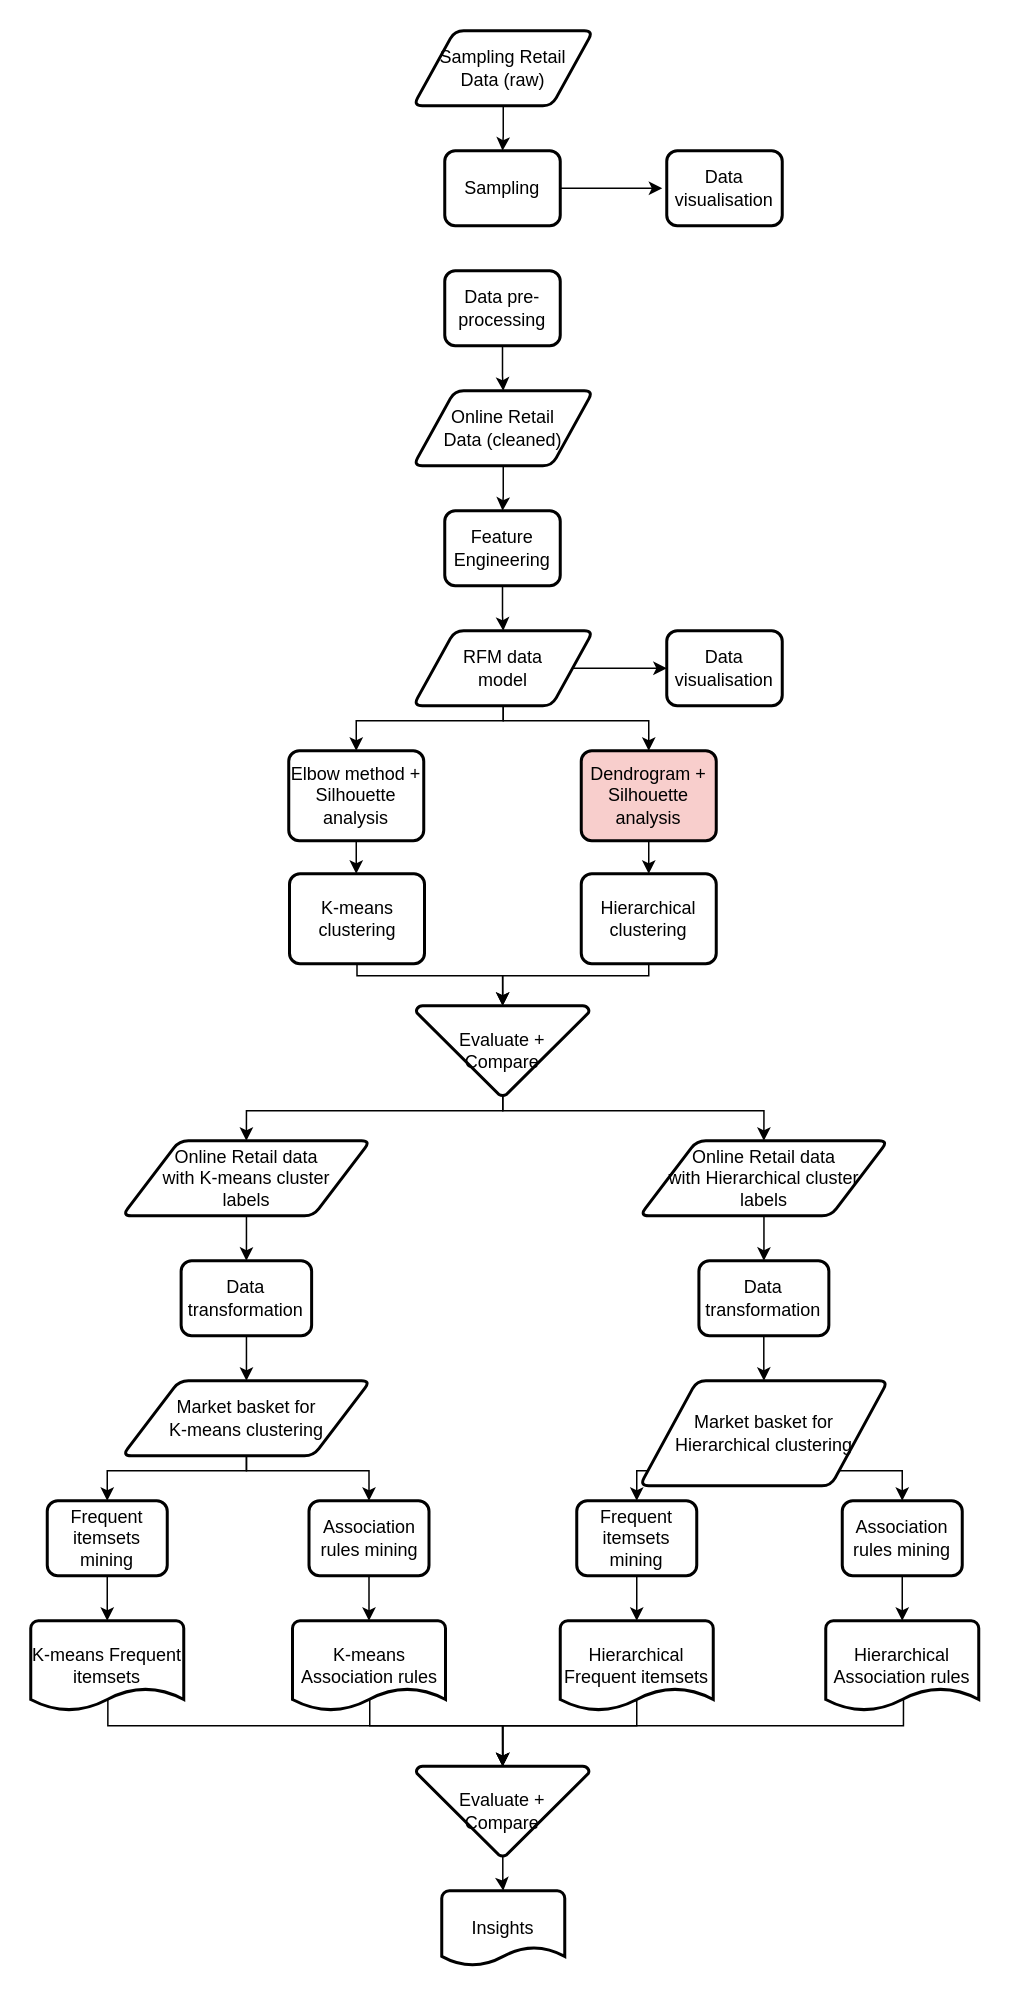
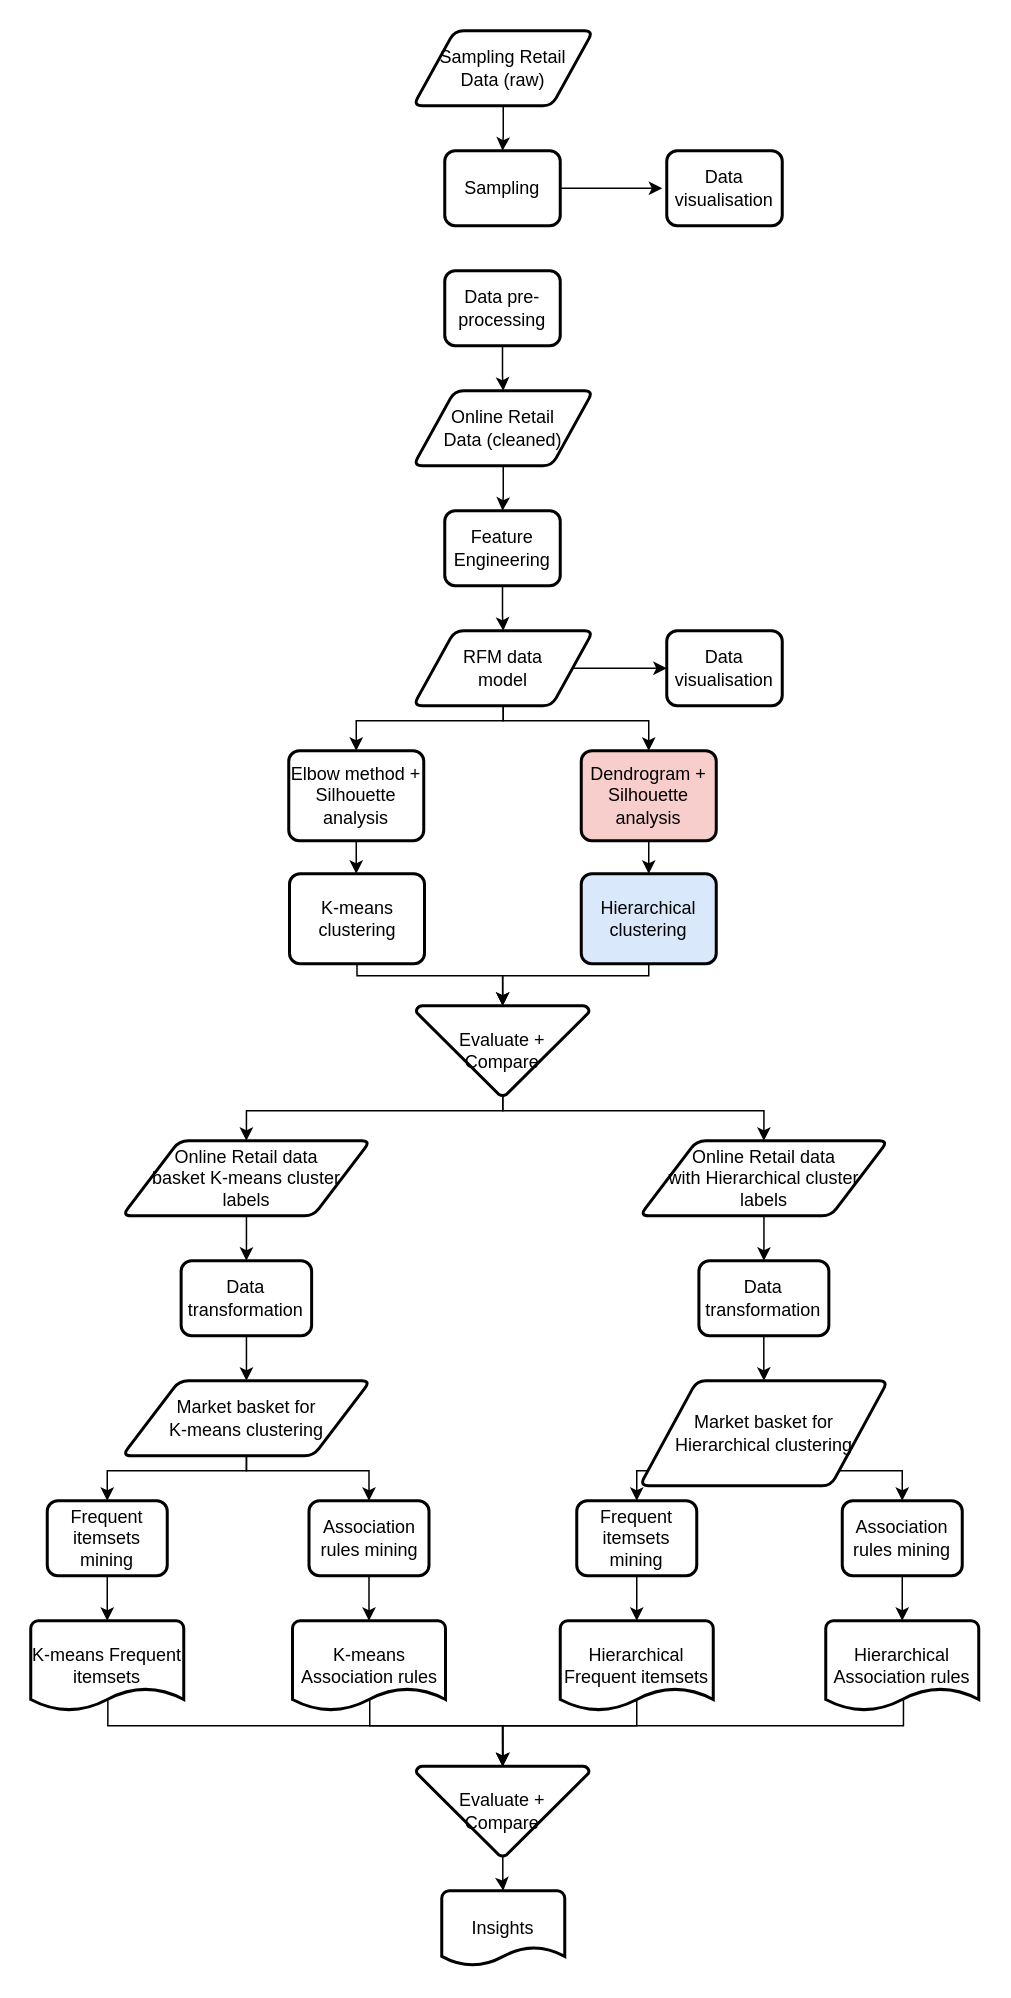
(649, 919) -> (649, 919)
(247, 1178) -> (247, 1178)
